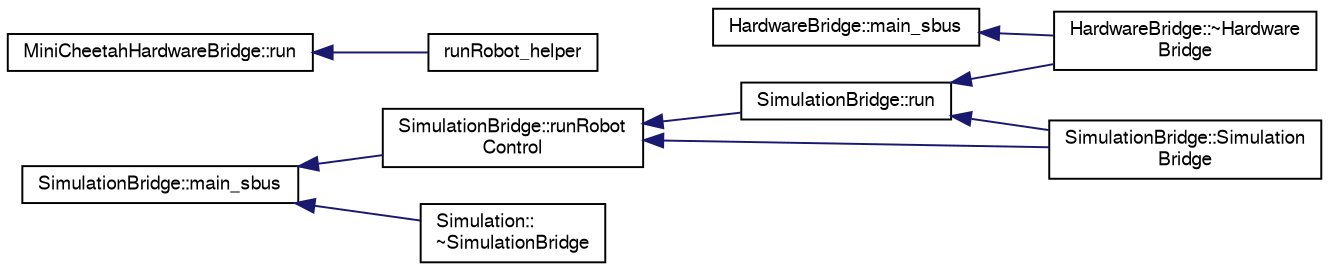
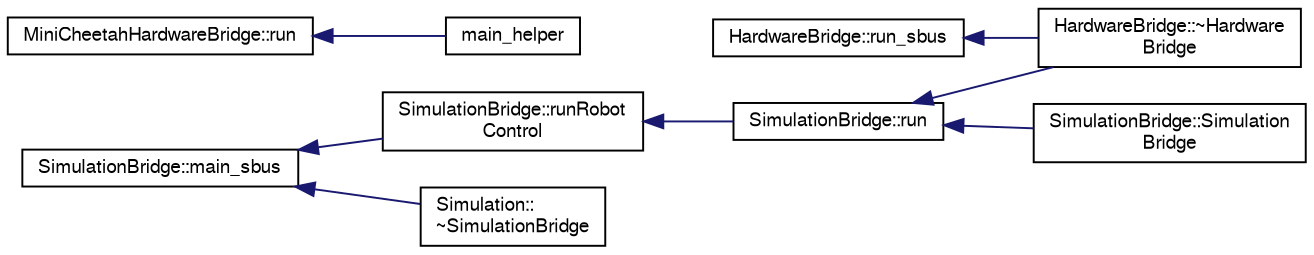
(846, 27) -> (838, 38)
(513, 52) -> (513, 36)
(856, 144) -> none
